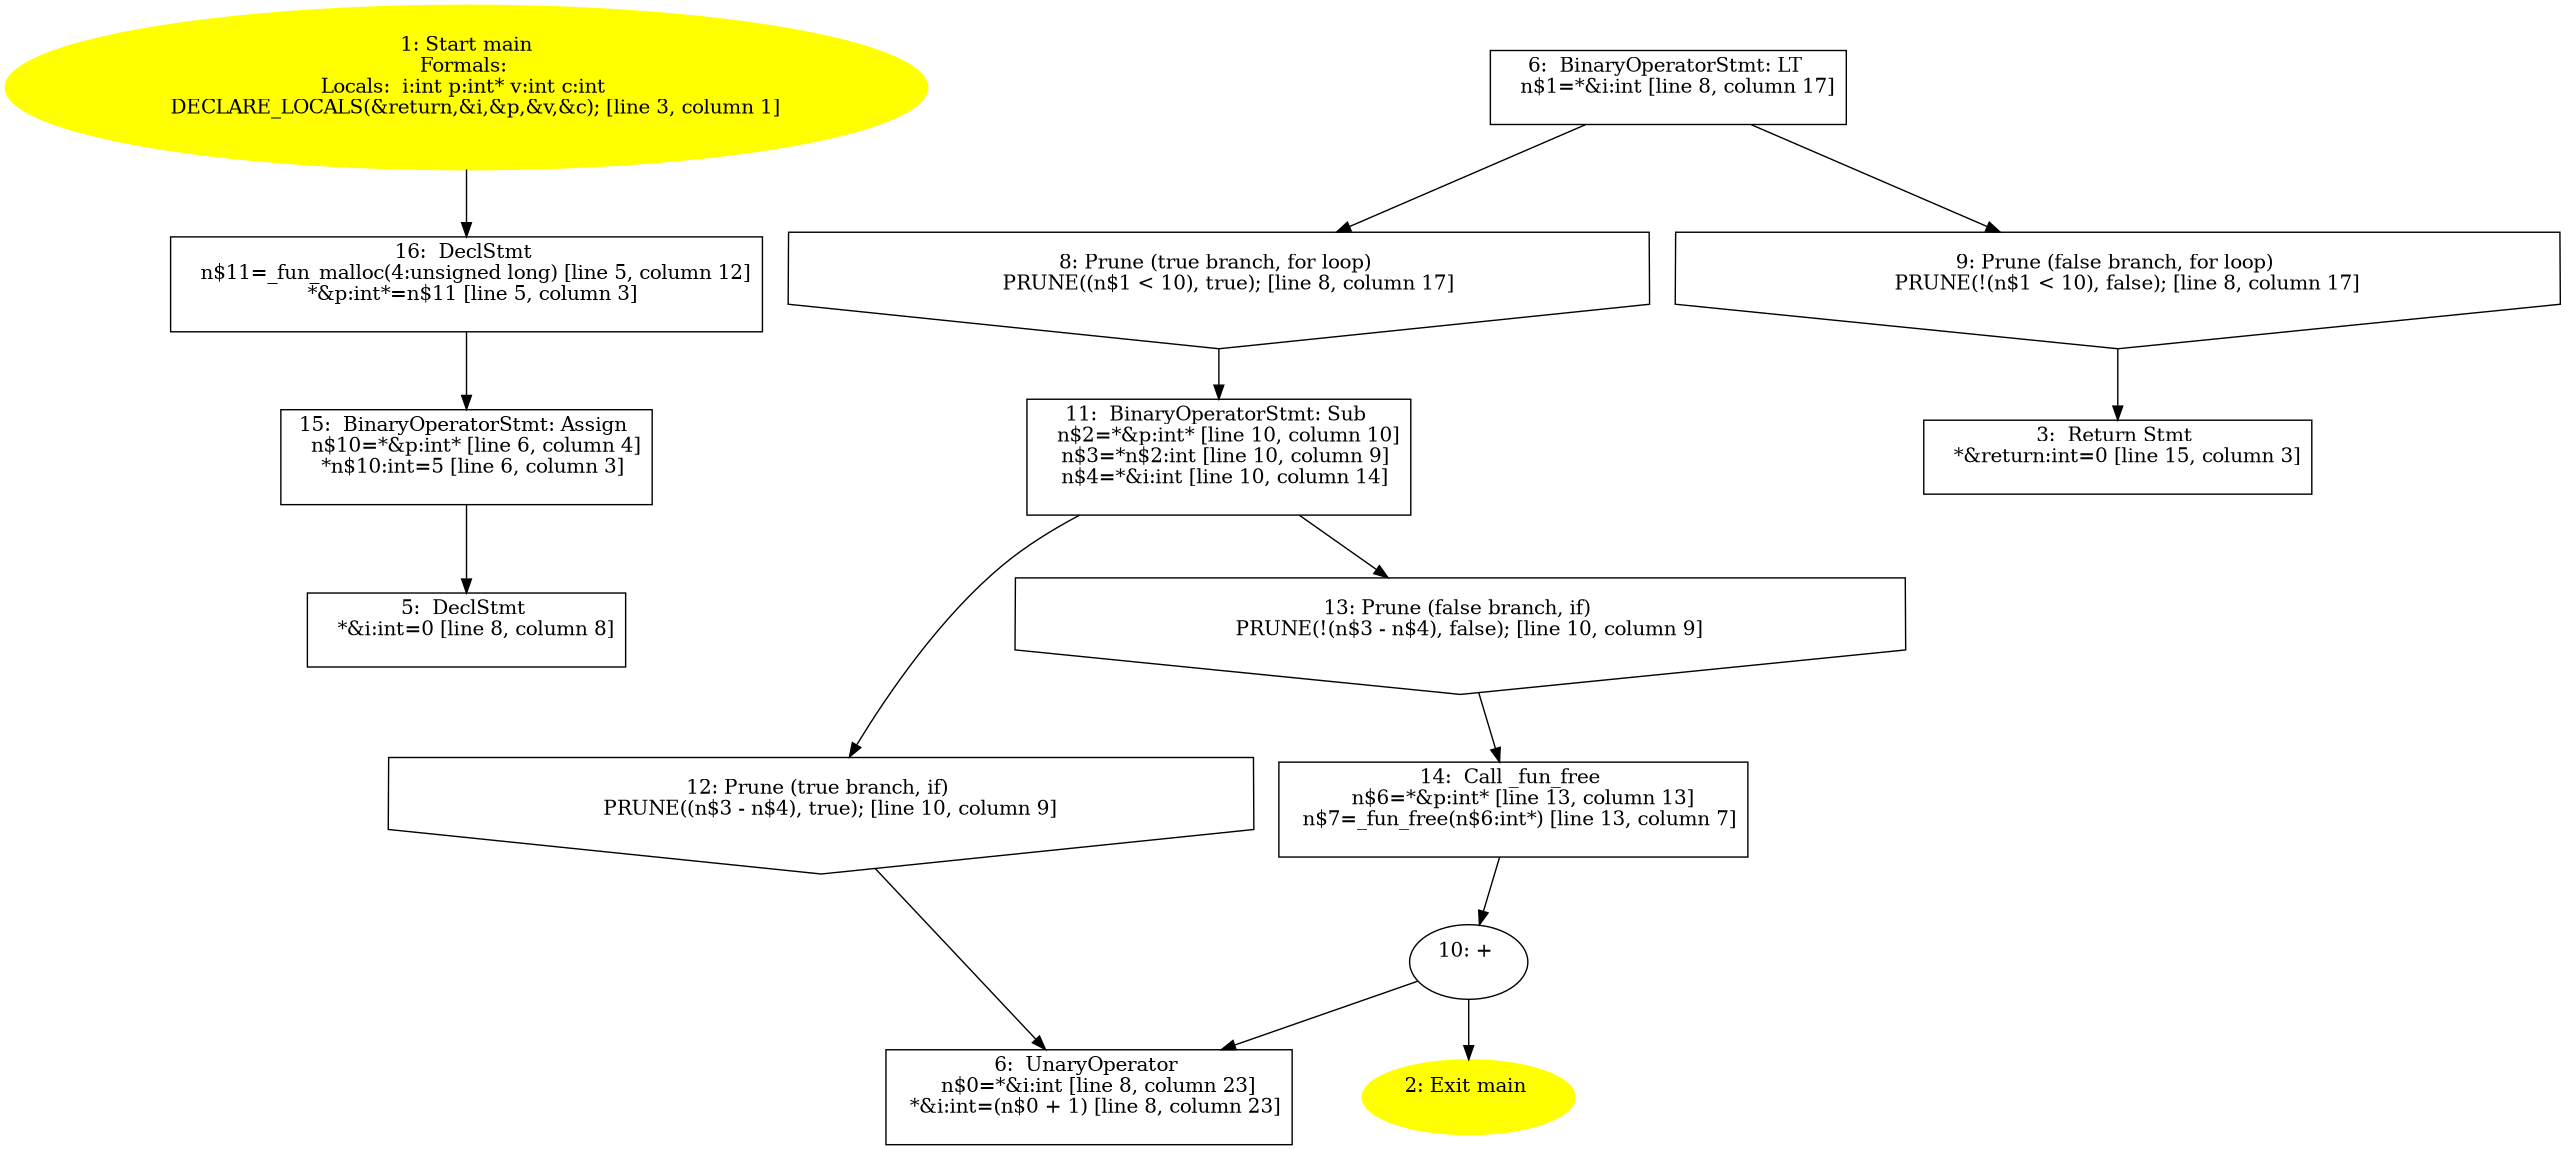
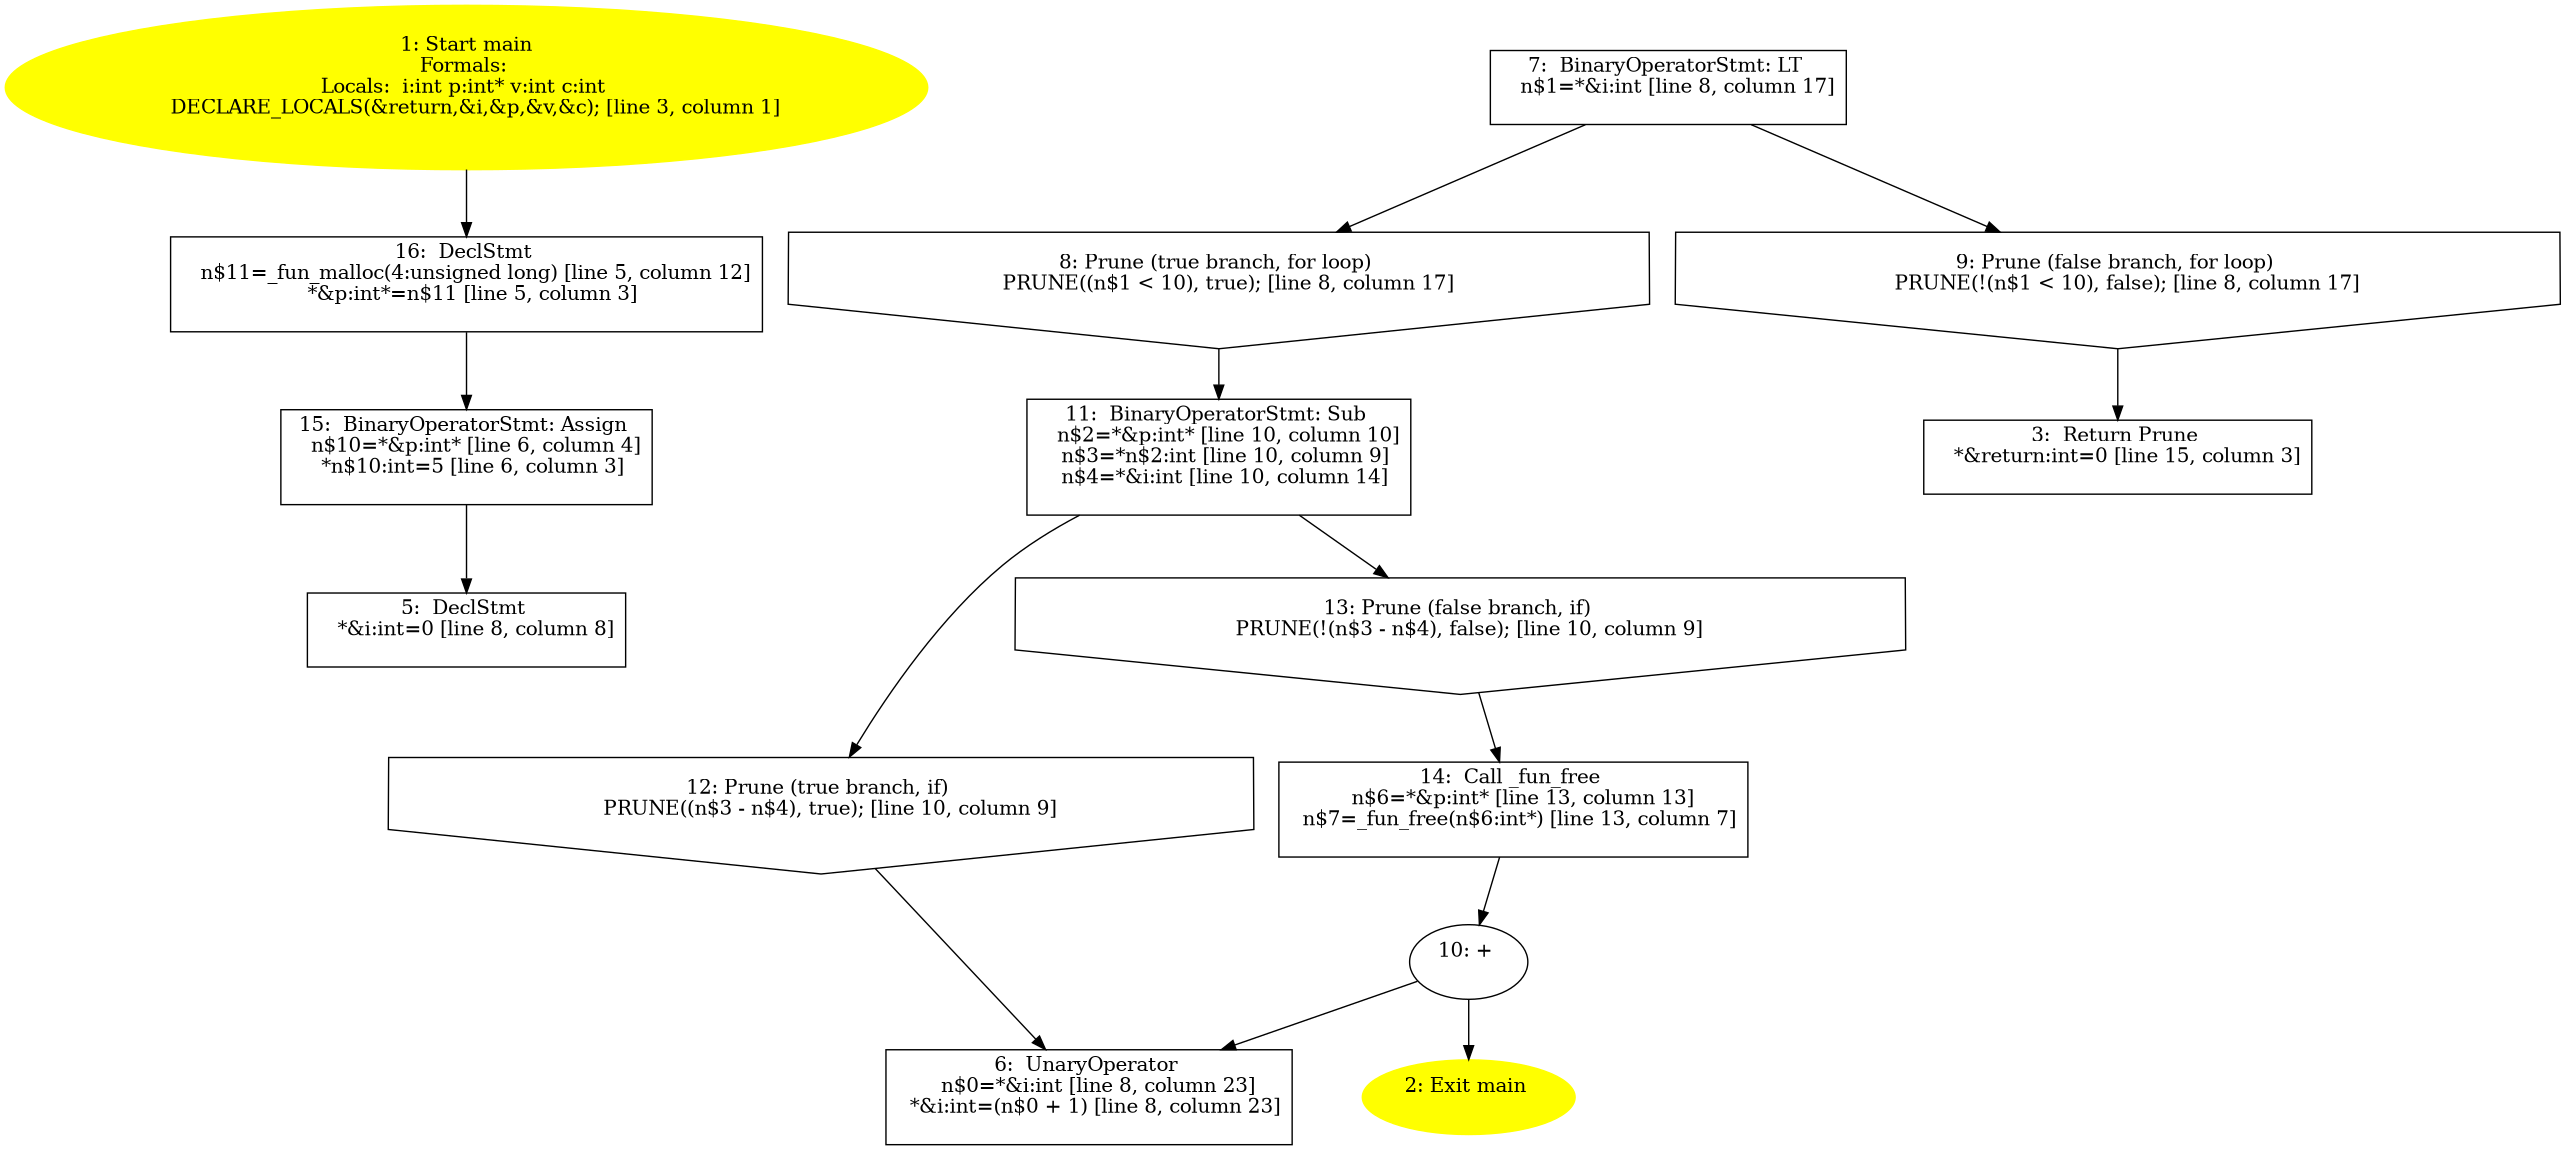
(1668, 88) -> (1668, 88)
(2118, 457) -> (2118, 457)
